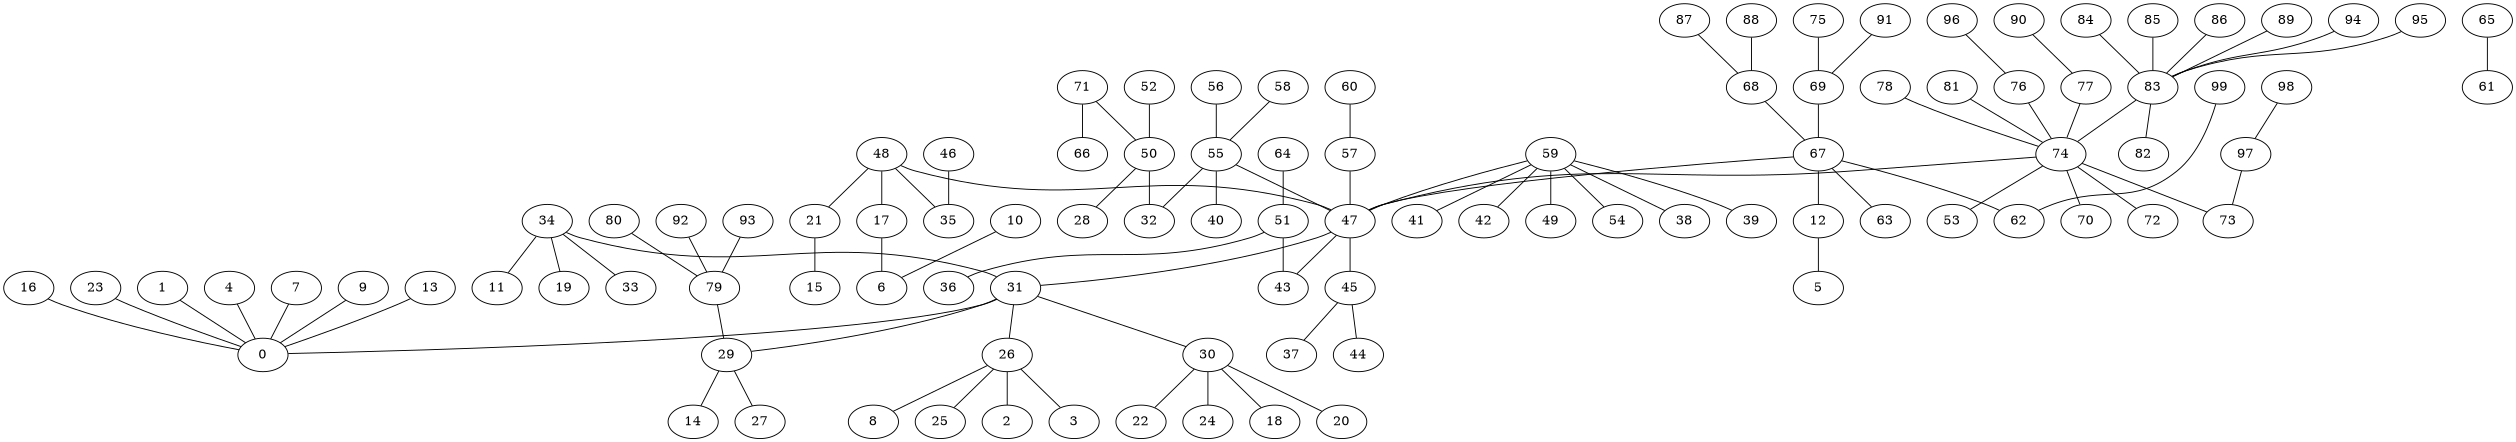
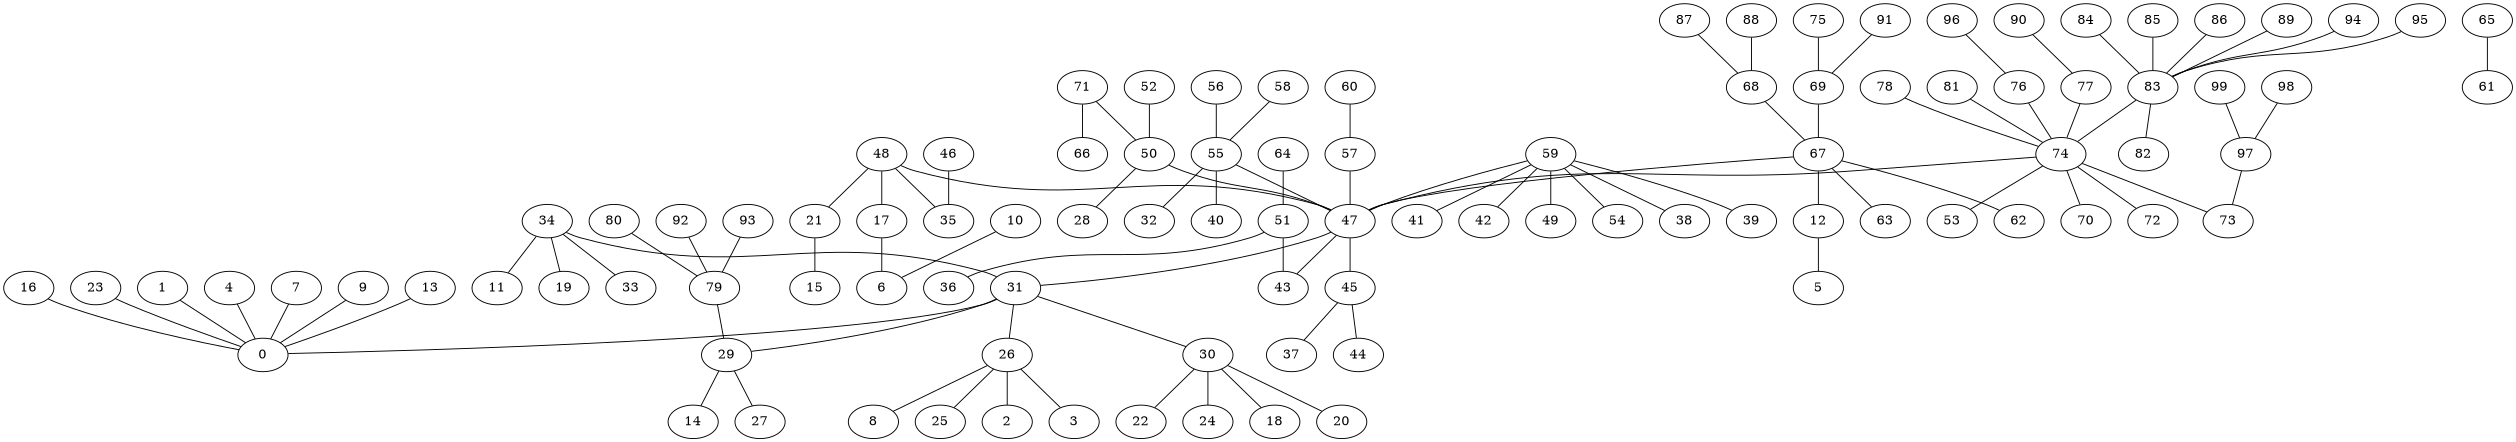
(2158, 183) -> (2233, 121)
(1149, 192) -> (1209, 179)
